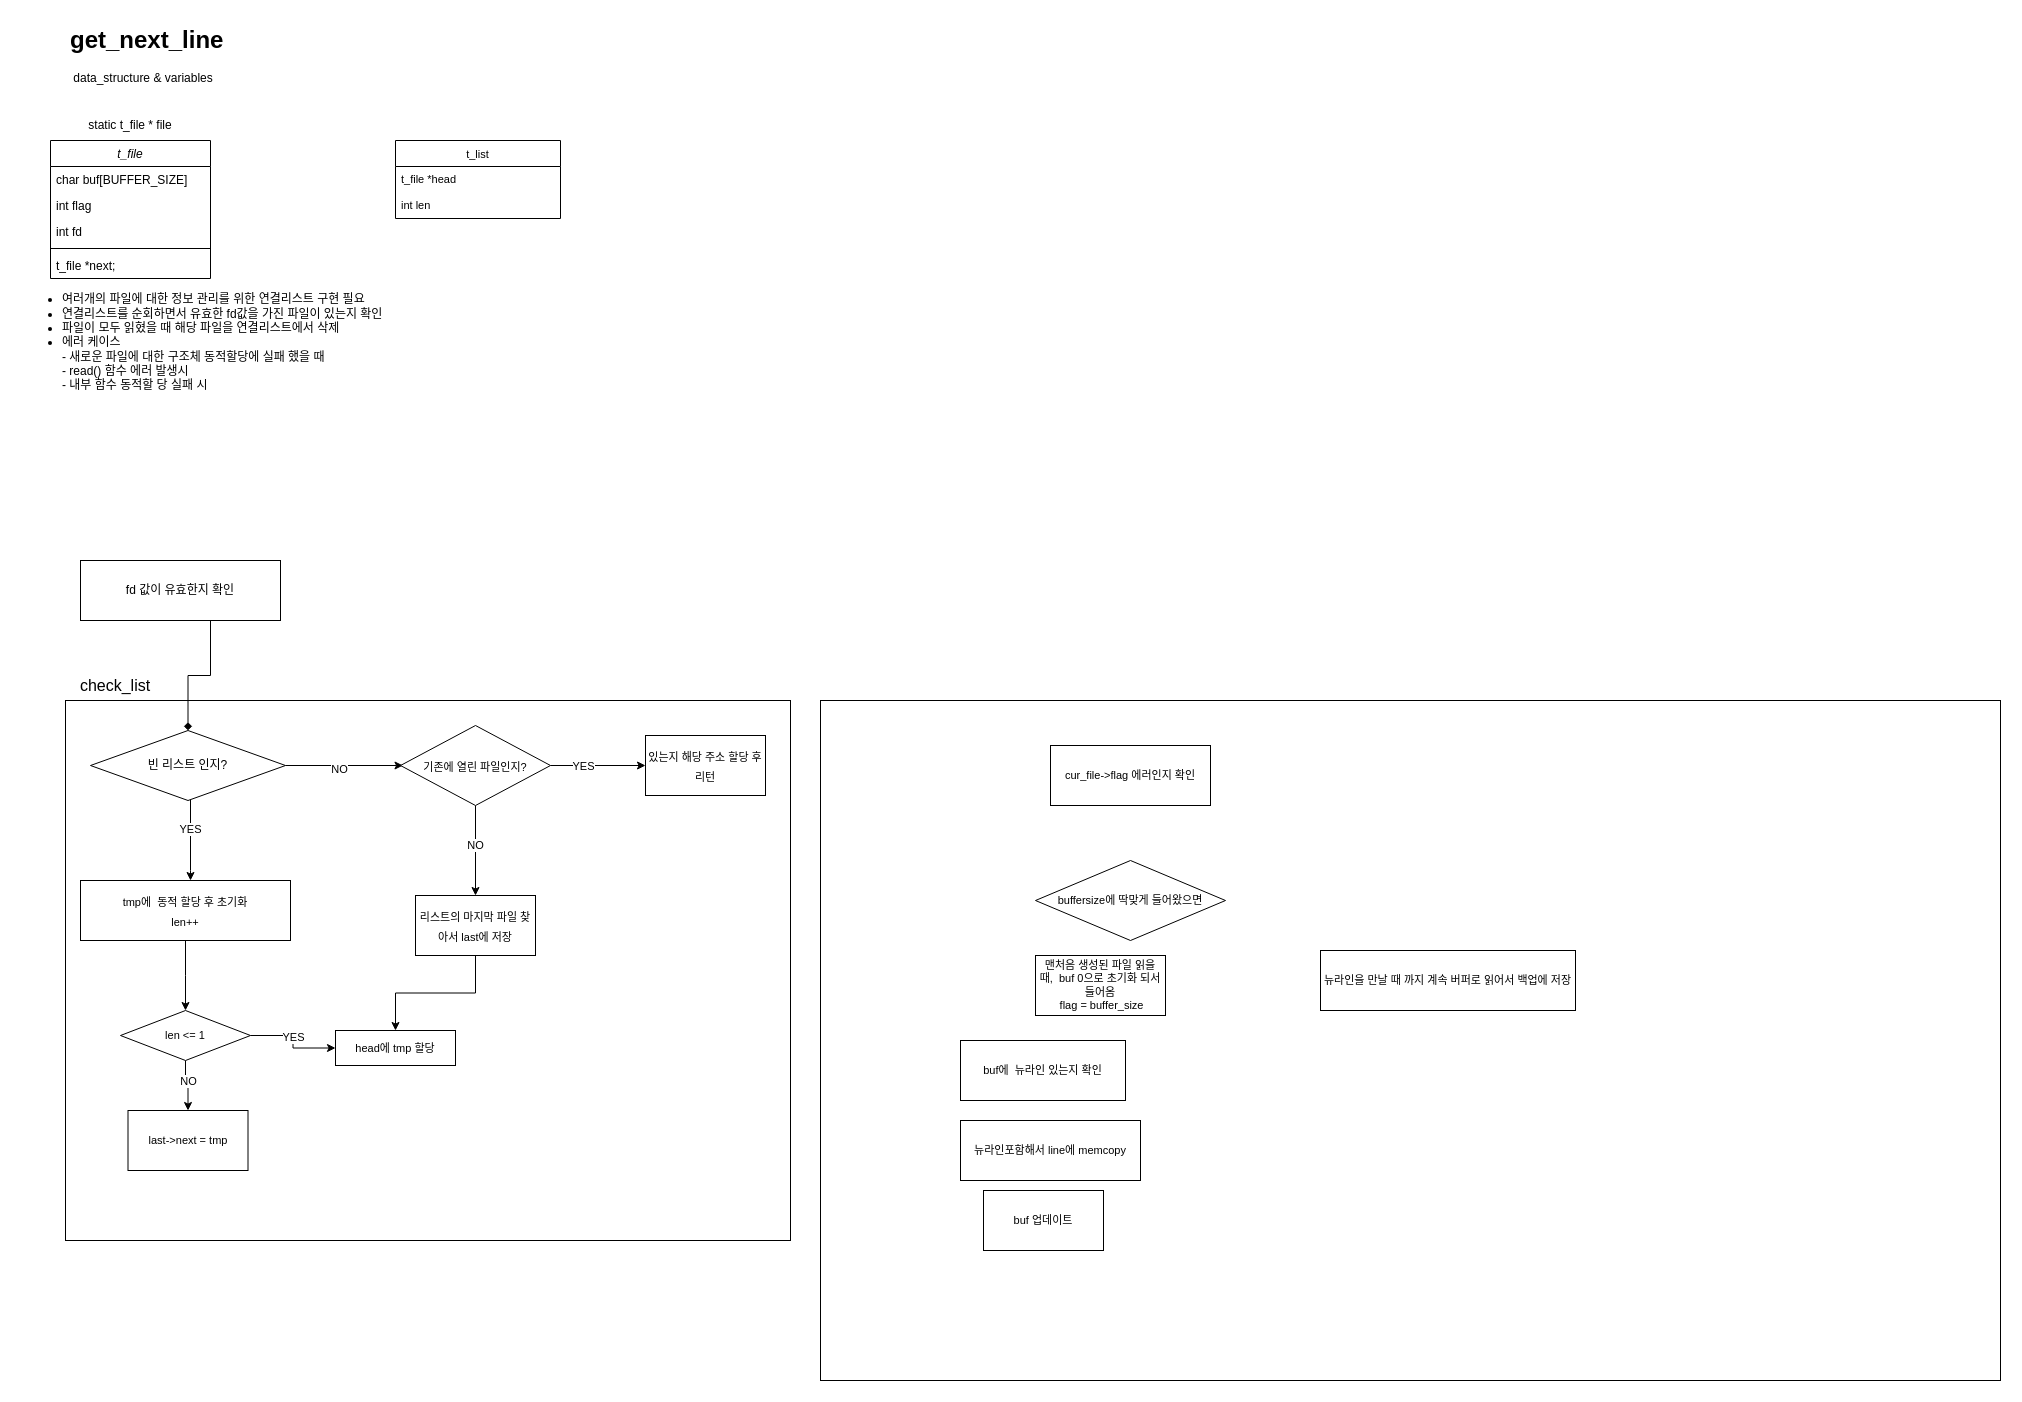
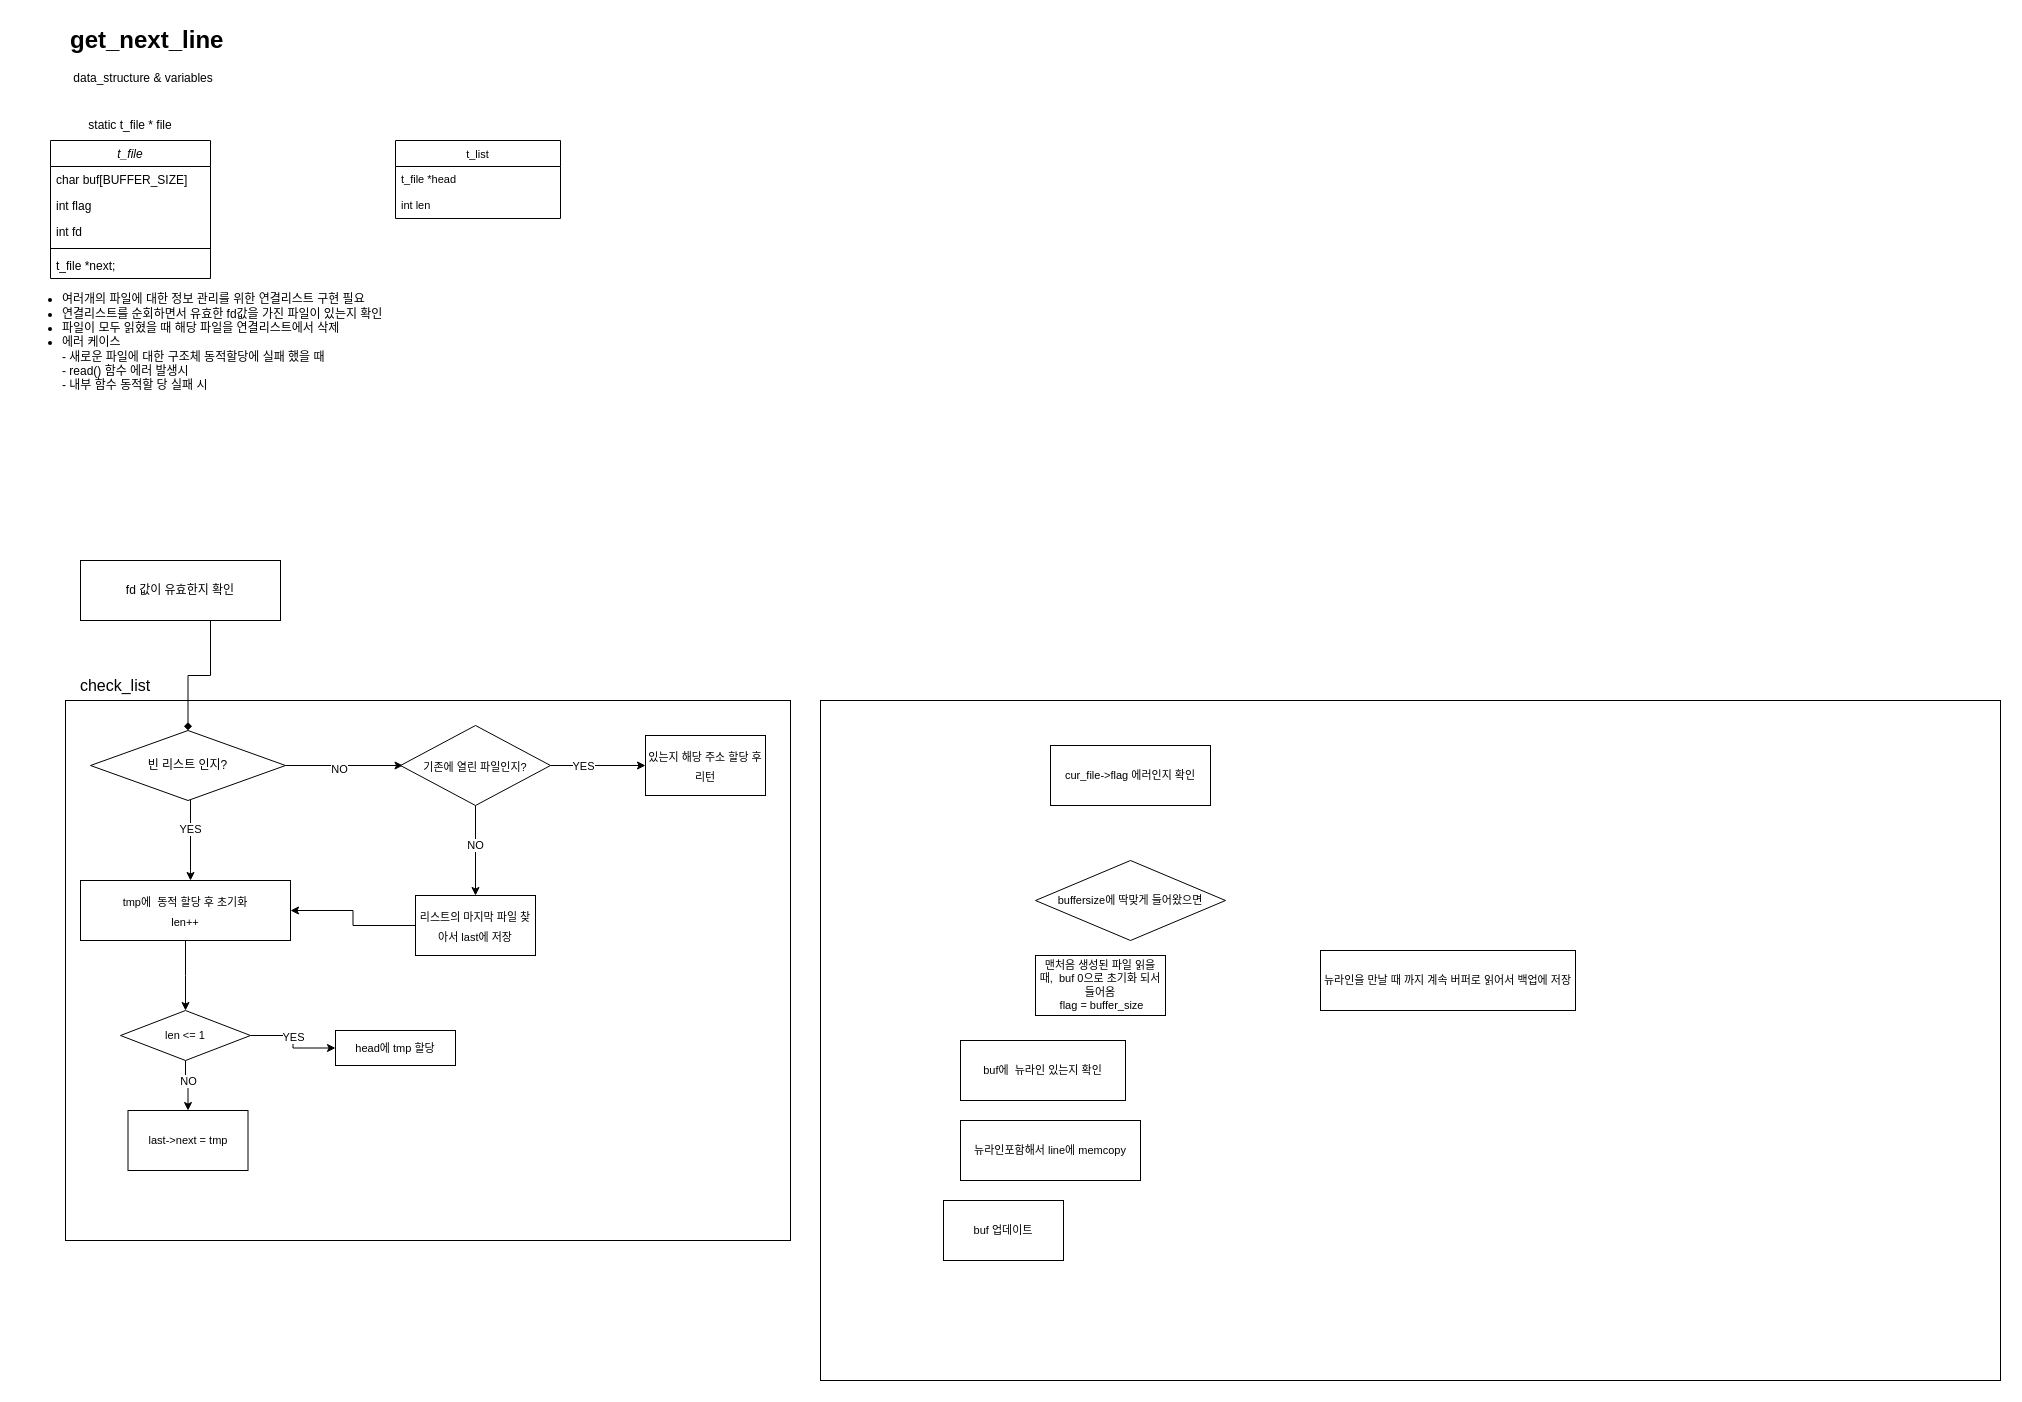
(439, 993) -> (353, 922)
(1044, 1221) -> (1004, 1231)
